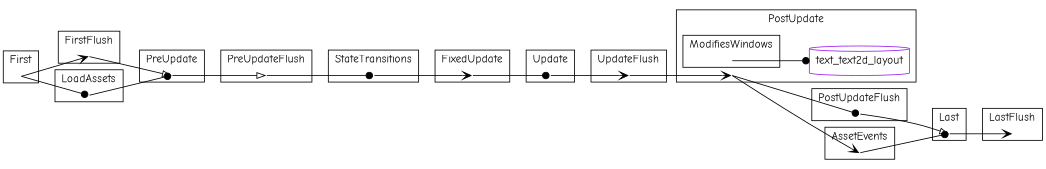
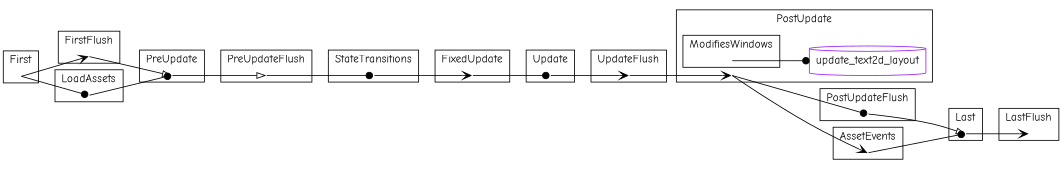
(859, 61) -> (868, 61)
